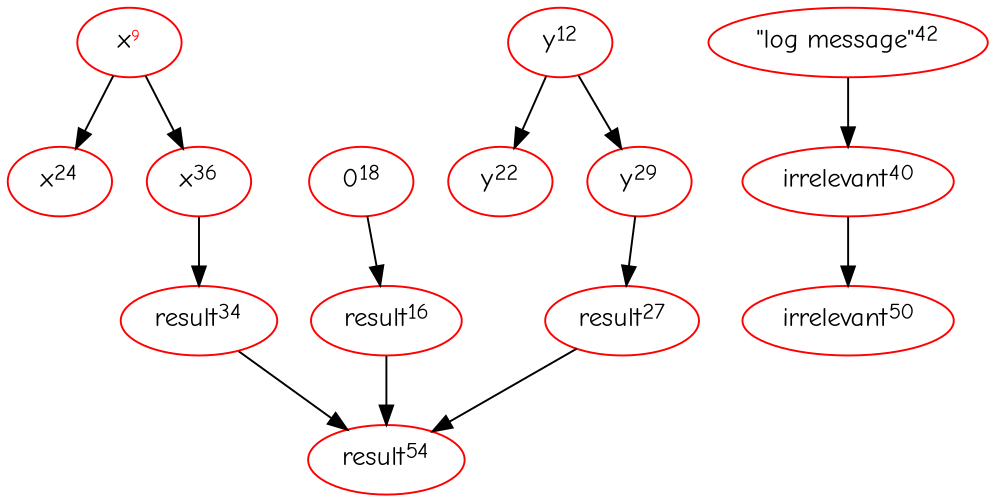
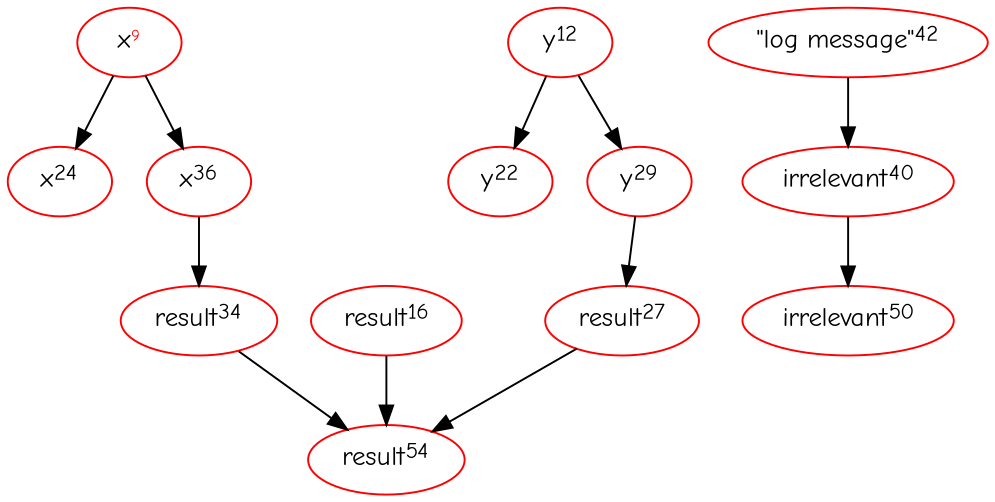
(361, 182) -> none
